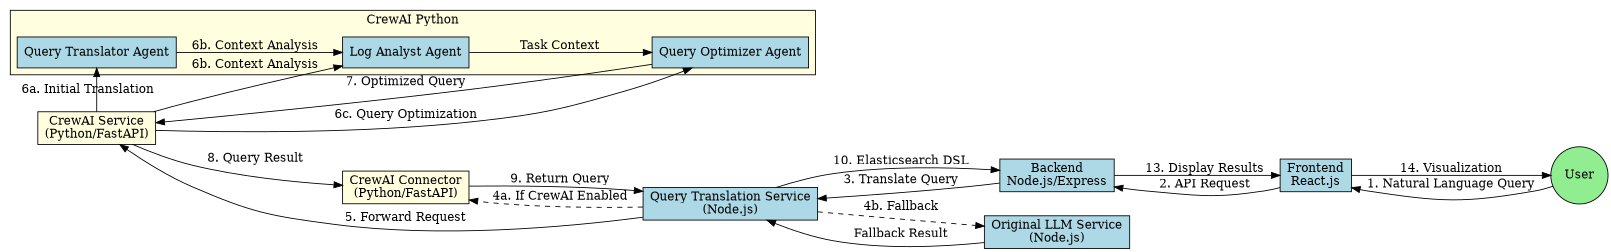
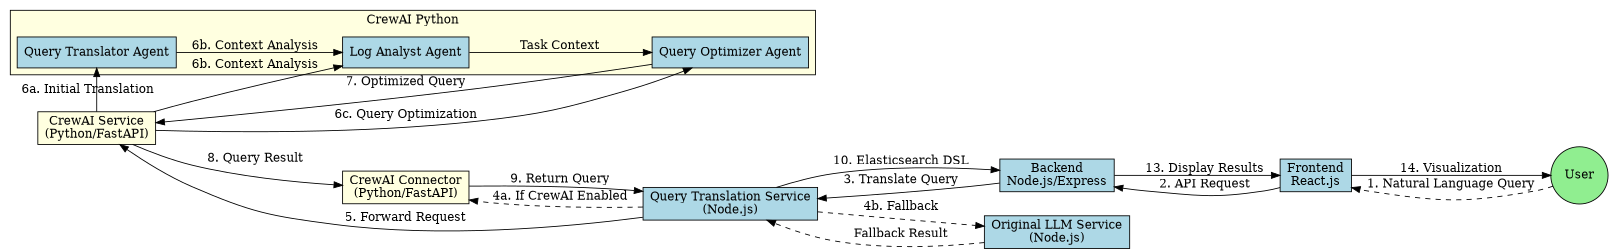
(1457, 200) -> (1457, 200)
(878, 246) -> (878, 246)
